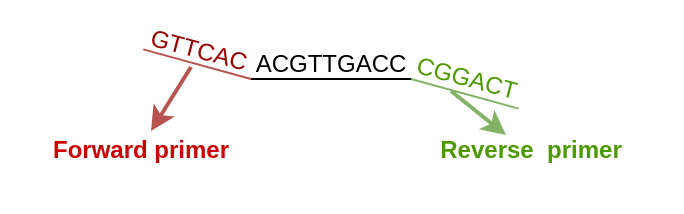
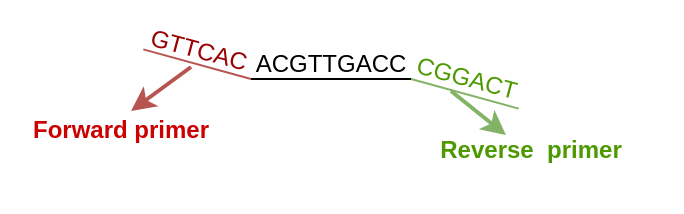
(141, 151) -> (121, 131)
